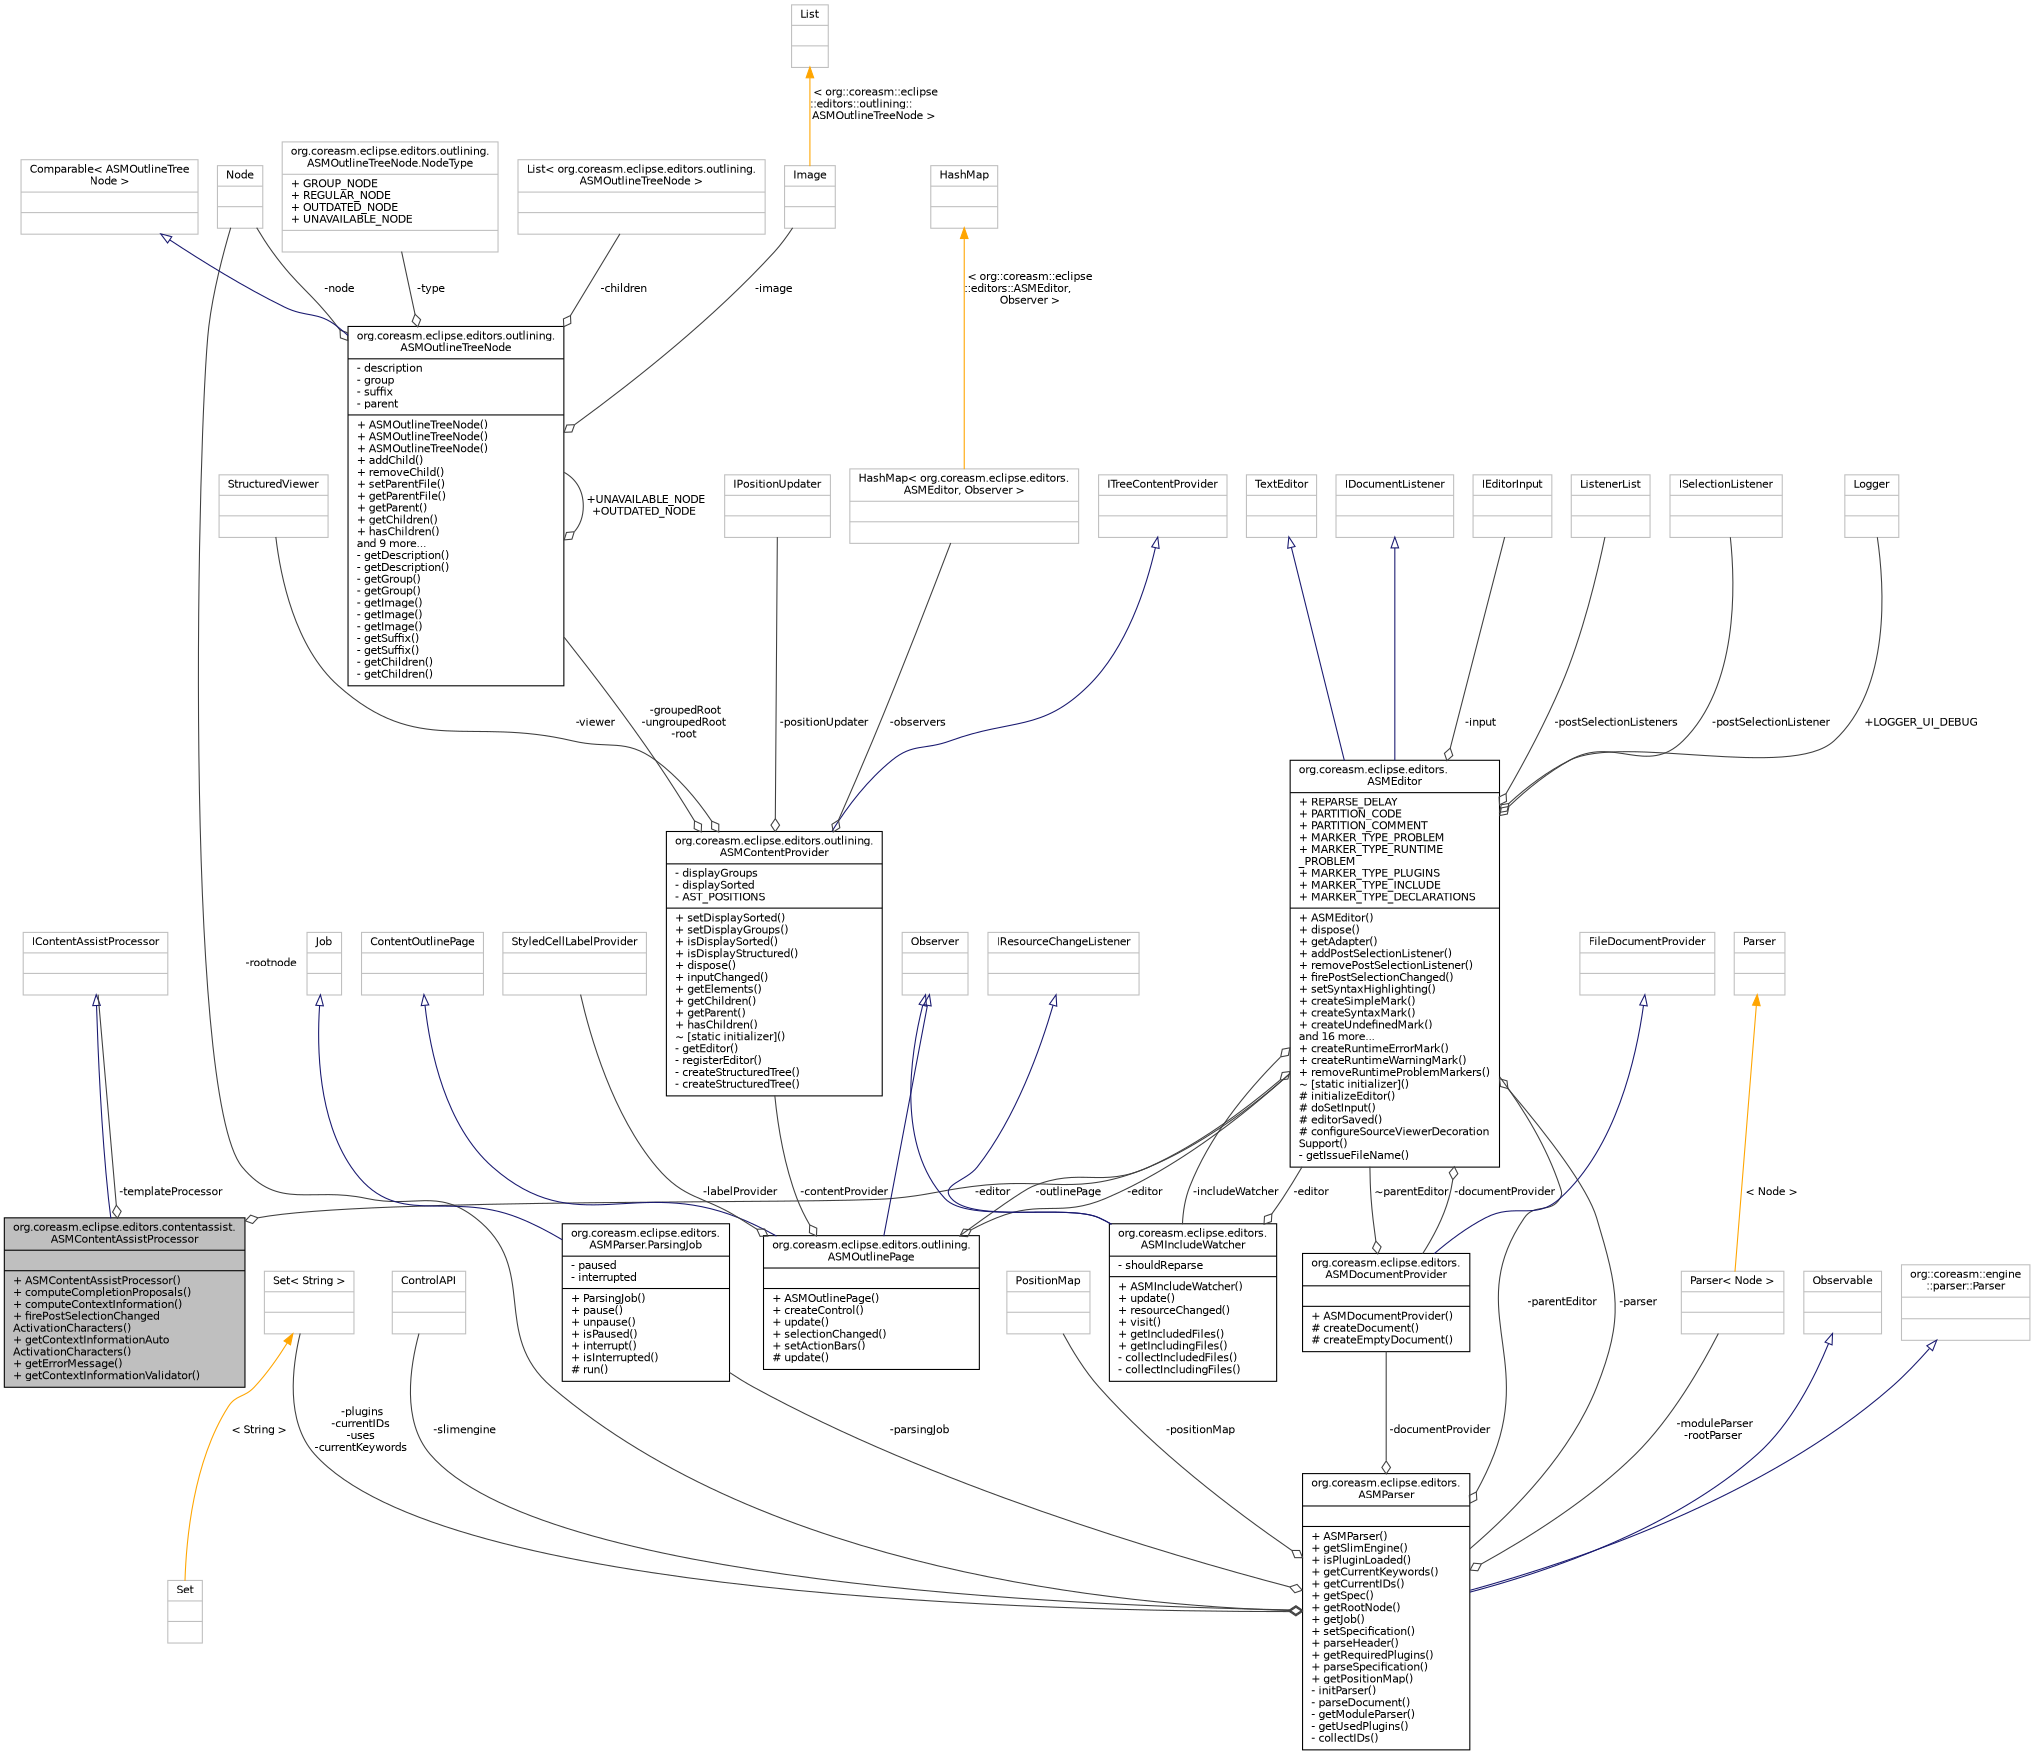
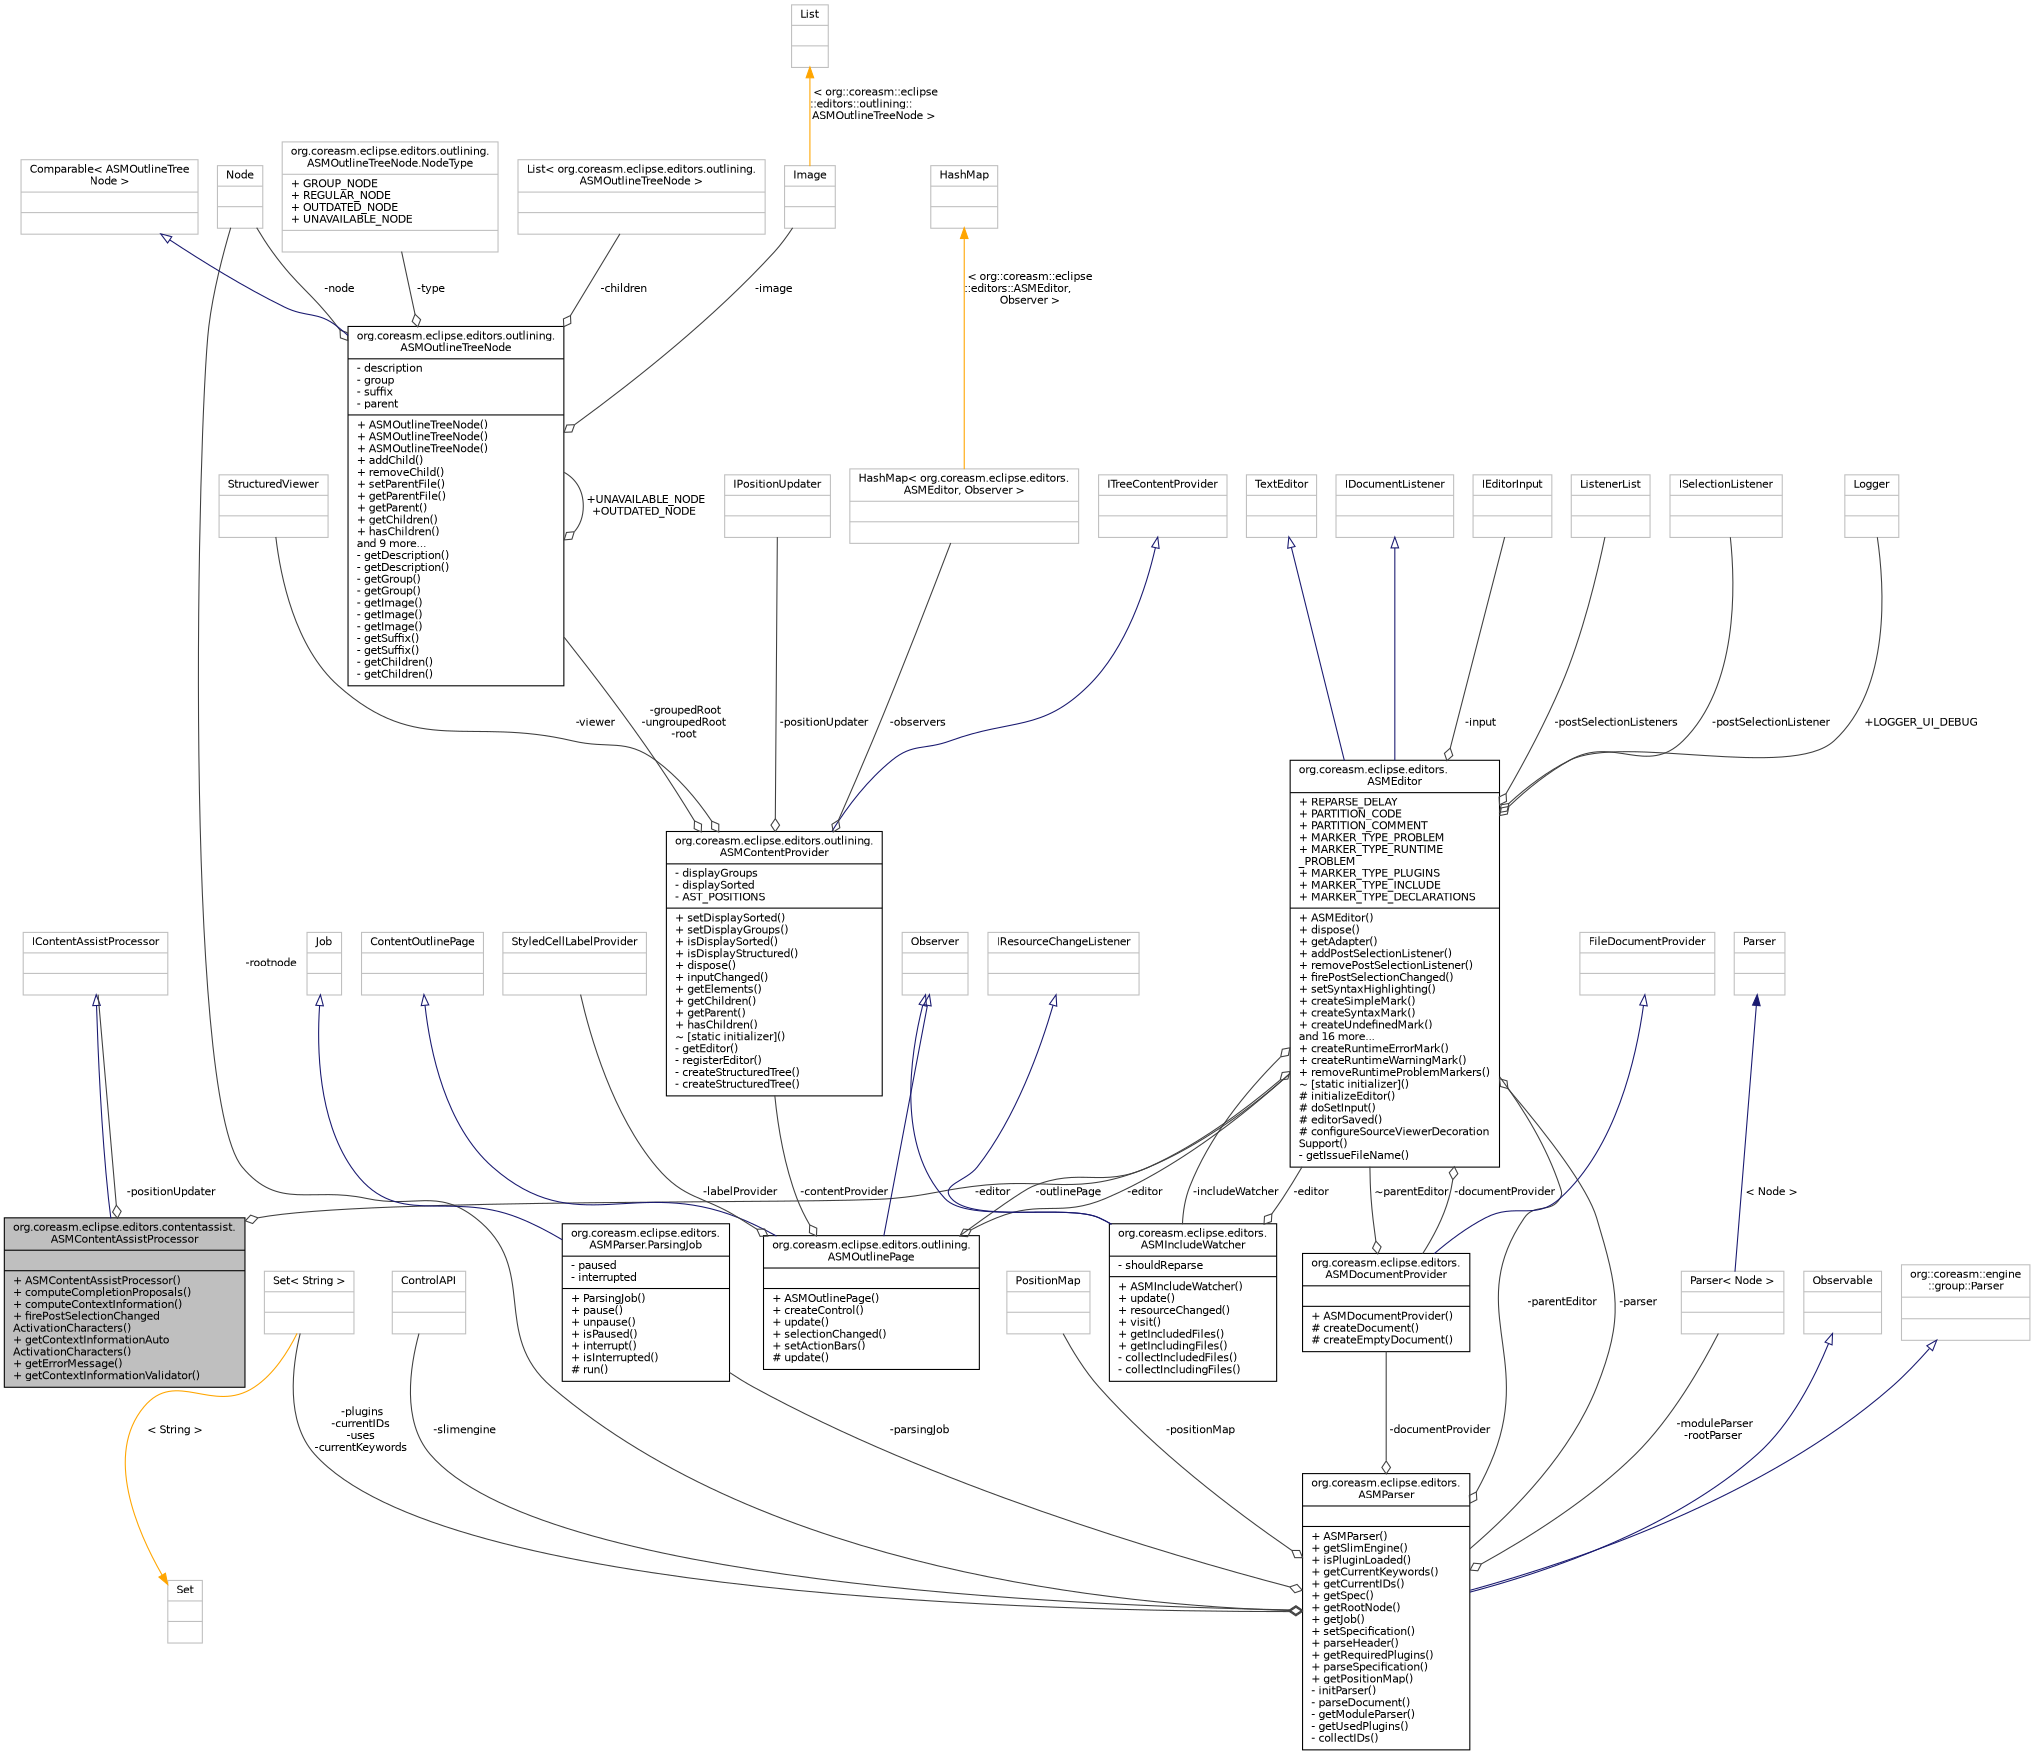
(1746, 1139) -> (1746, 1139)
(169, 1192) -> (169, 1192)
(1966, 1286) -> (1966, 1286)
(208, 1449) -> (147, 1404)
